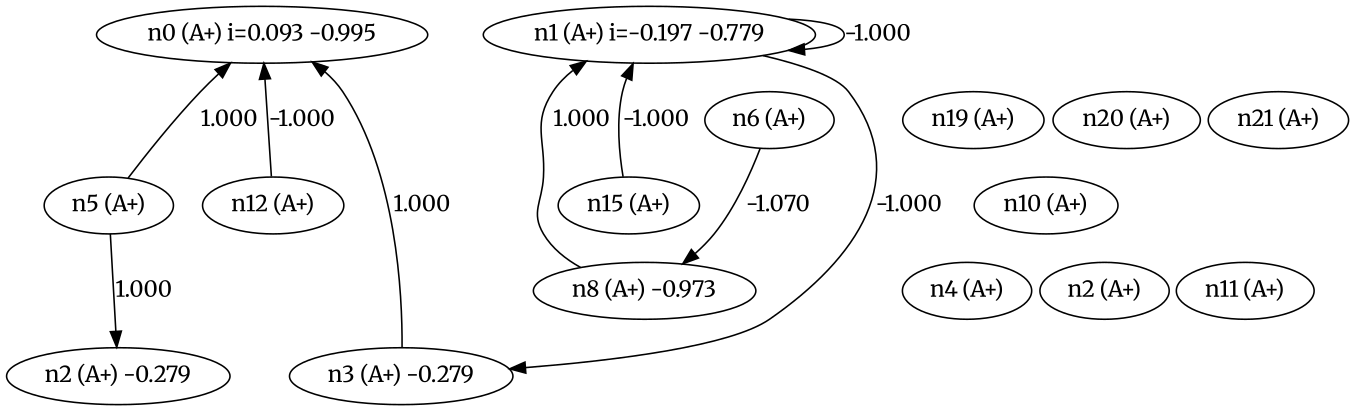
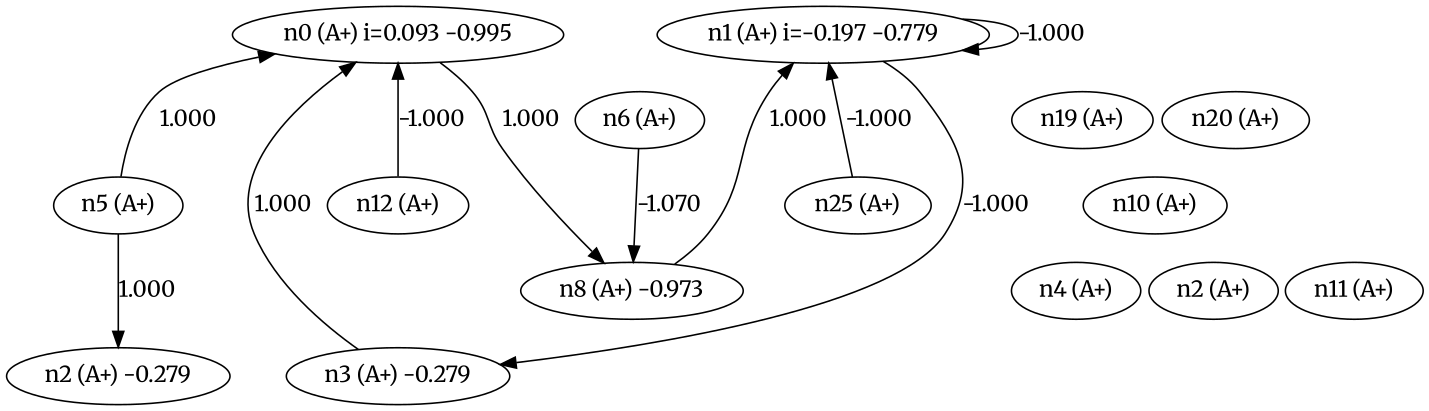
(1278, 120) -> none
none -> (511, 160)
(629, 205) -> (858, 205)
